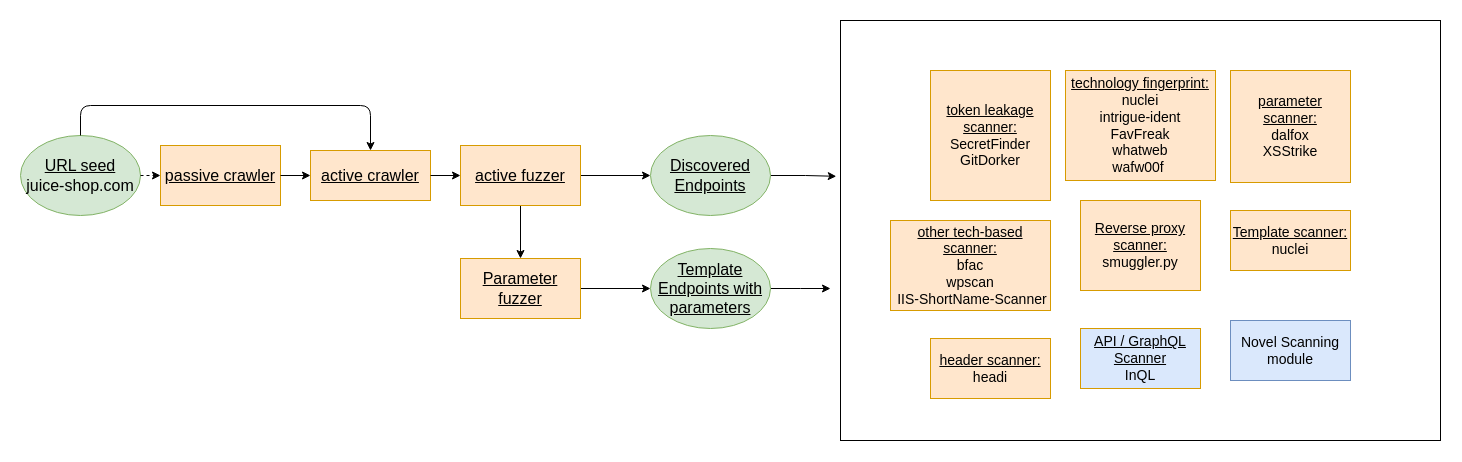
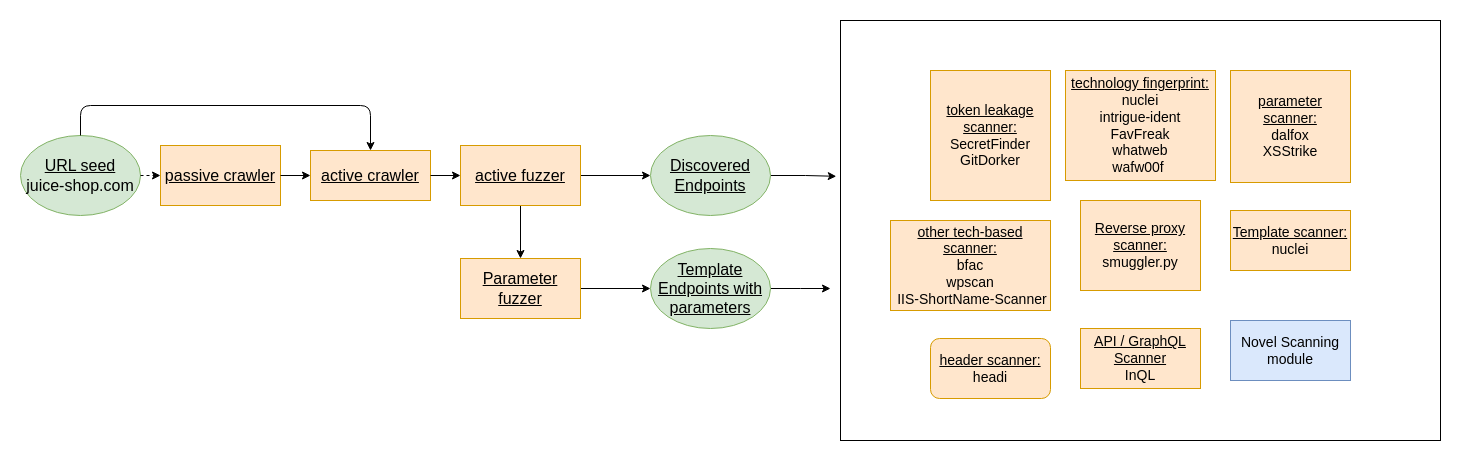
(1141, 359) -> (1141, 359)
(991, 369) -> (991, 369)
